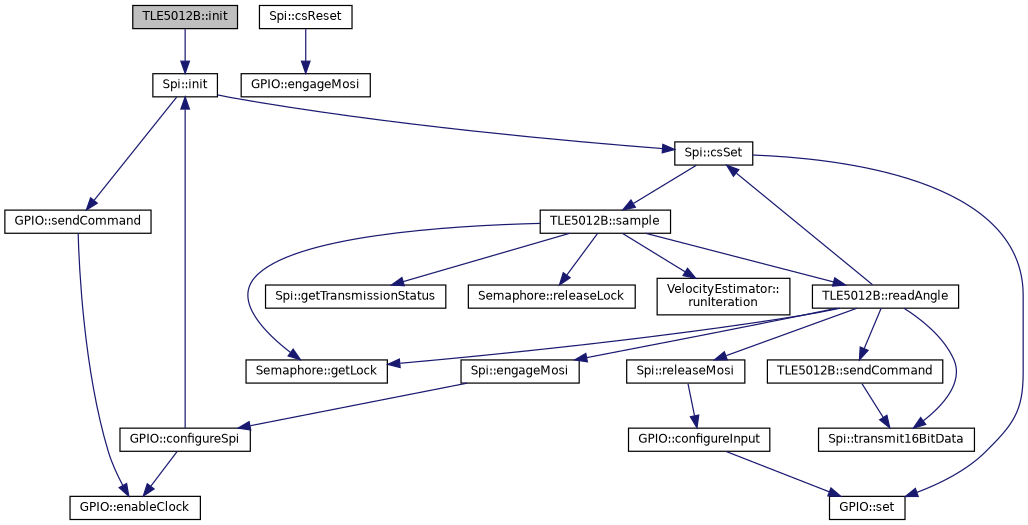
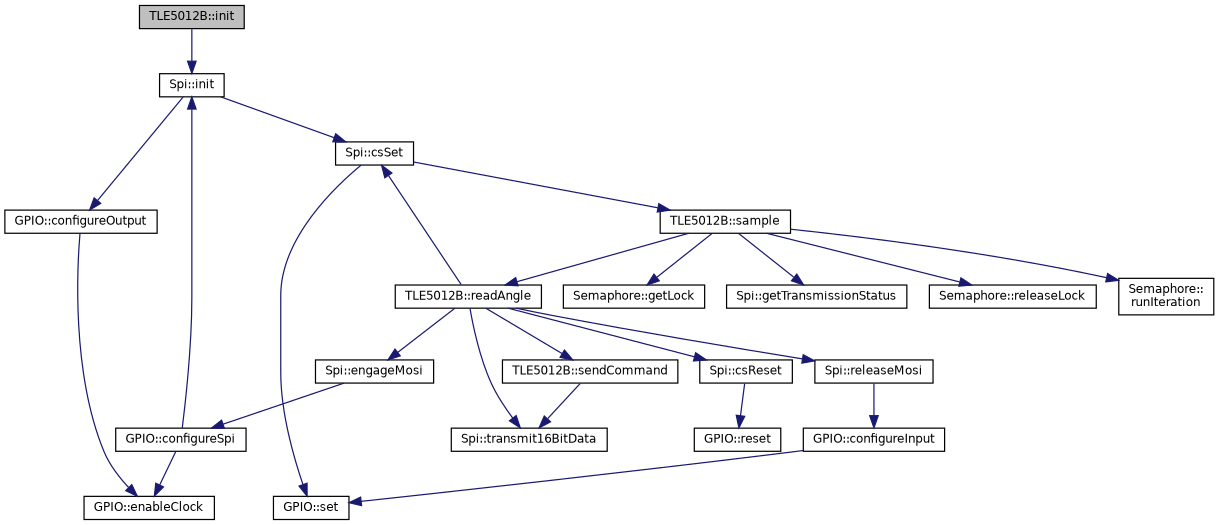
(306, 85) -> (738, 440)
(78, 222) -> (81, 222)
(724, 297) -> (1166, 297)
(621, 340) -> (601, 332)
